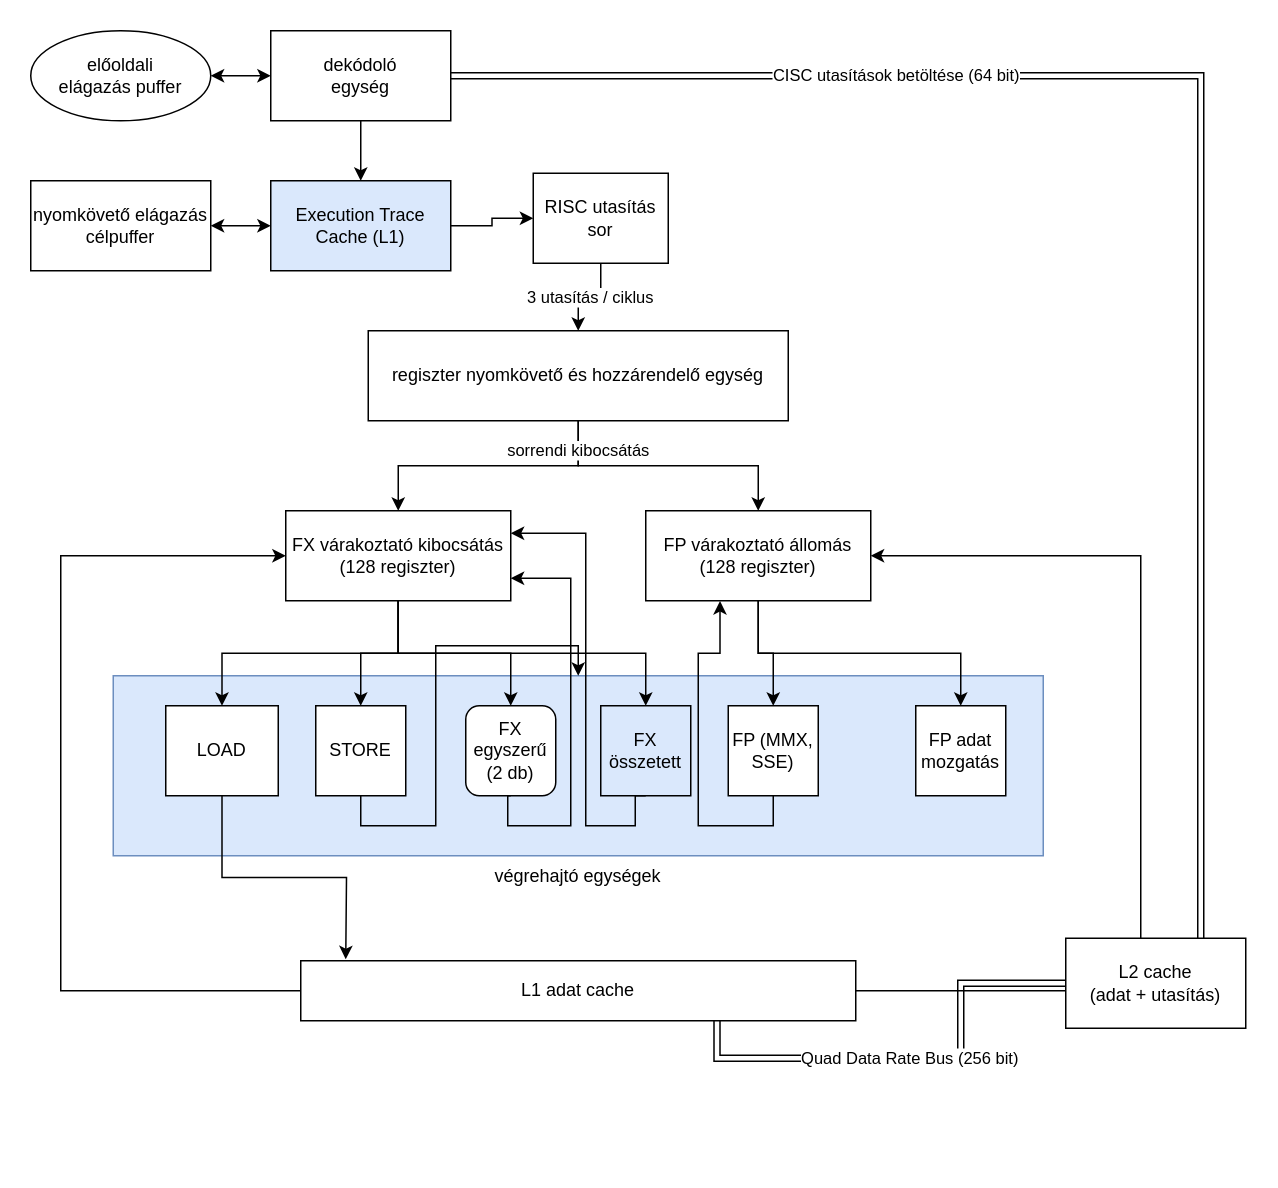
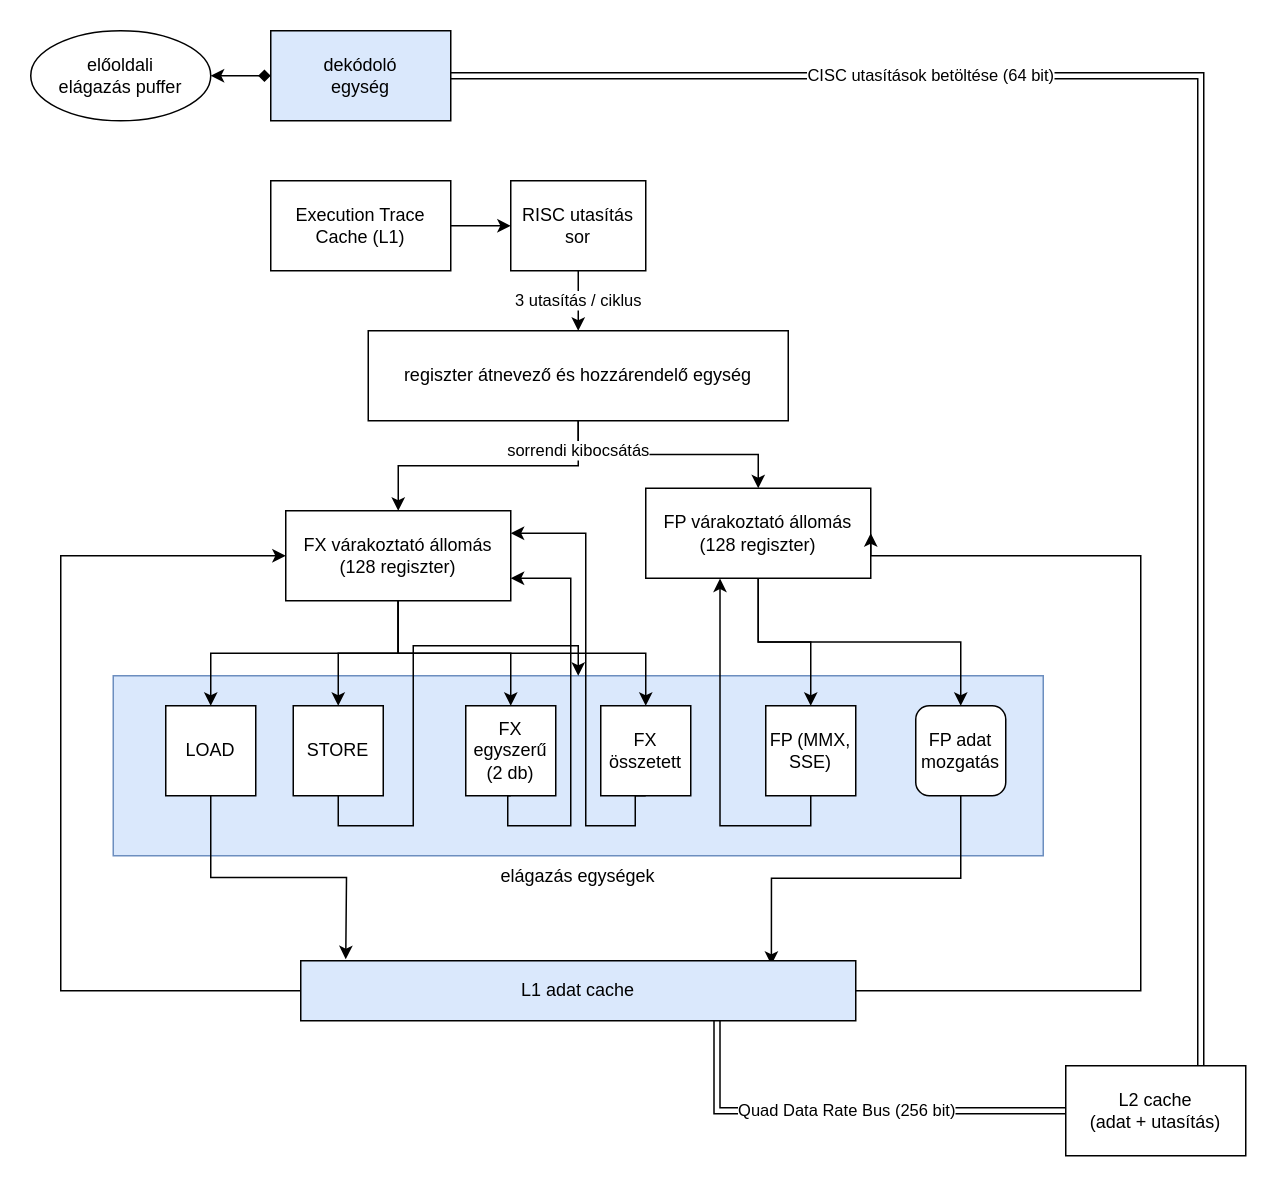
(259, 76) -> (258, 76)
(361, 76) -> (361, 76)
(361, 146) -> none
(601, 218) -> (578, 226)
(121, 226) -> none
(241, 226) -> none
(361, 226) -> (361, 226)
(578, 376) -> (578, 376)
(398, 556) -> (398, 556)
(758, 556) -> (758, 533)
(222, 751) -> (211, 751)
(361, 751) -> (338, 751)
(511, 751) -> (511, 751)
(646, 751) -> (646, 751)
(773, 751) -> (811, 751)
(961, 751) -> (961, 751)
(578, 877) -> (578, 877)
none -> (870, 878)
(1156, 983) -> (1156, 1111)
(578, 991) -> (578, 991)
